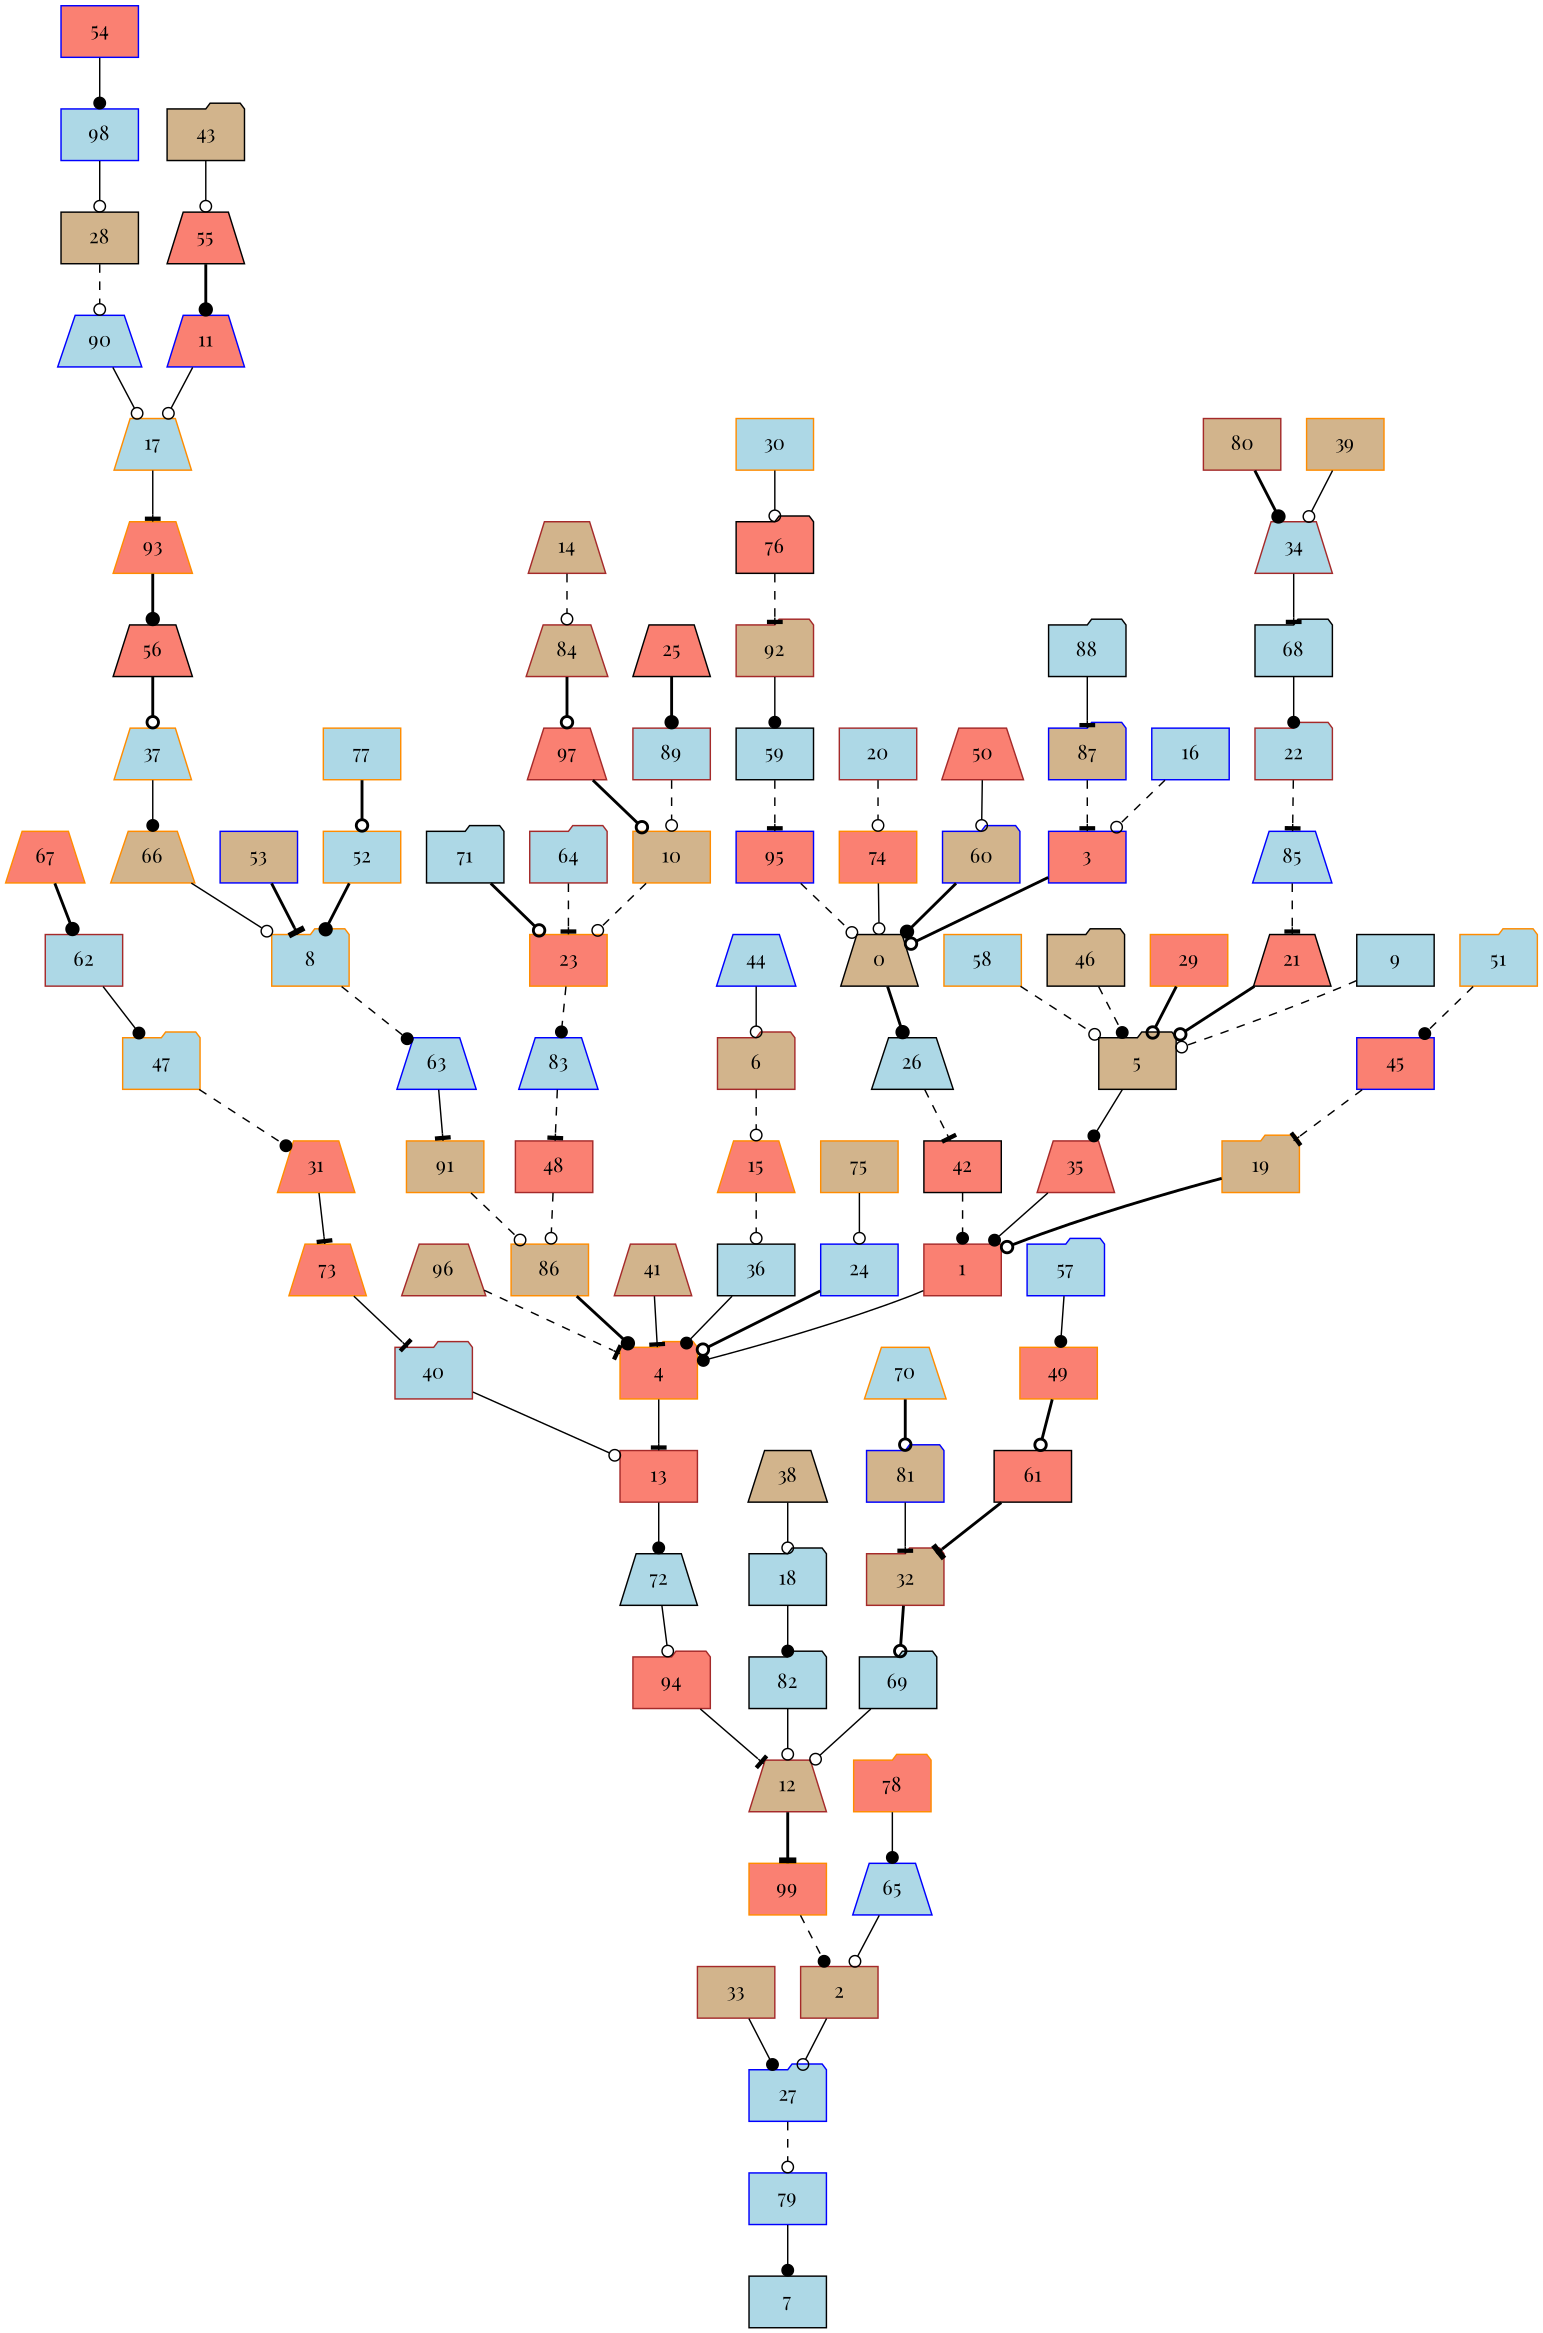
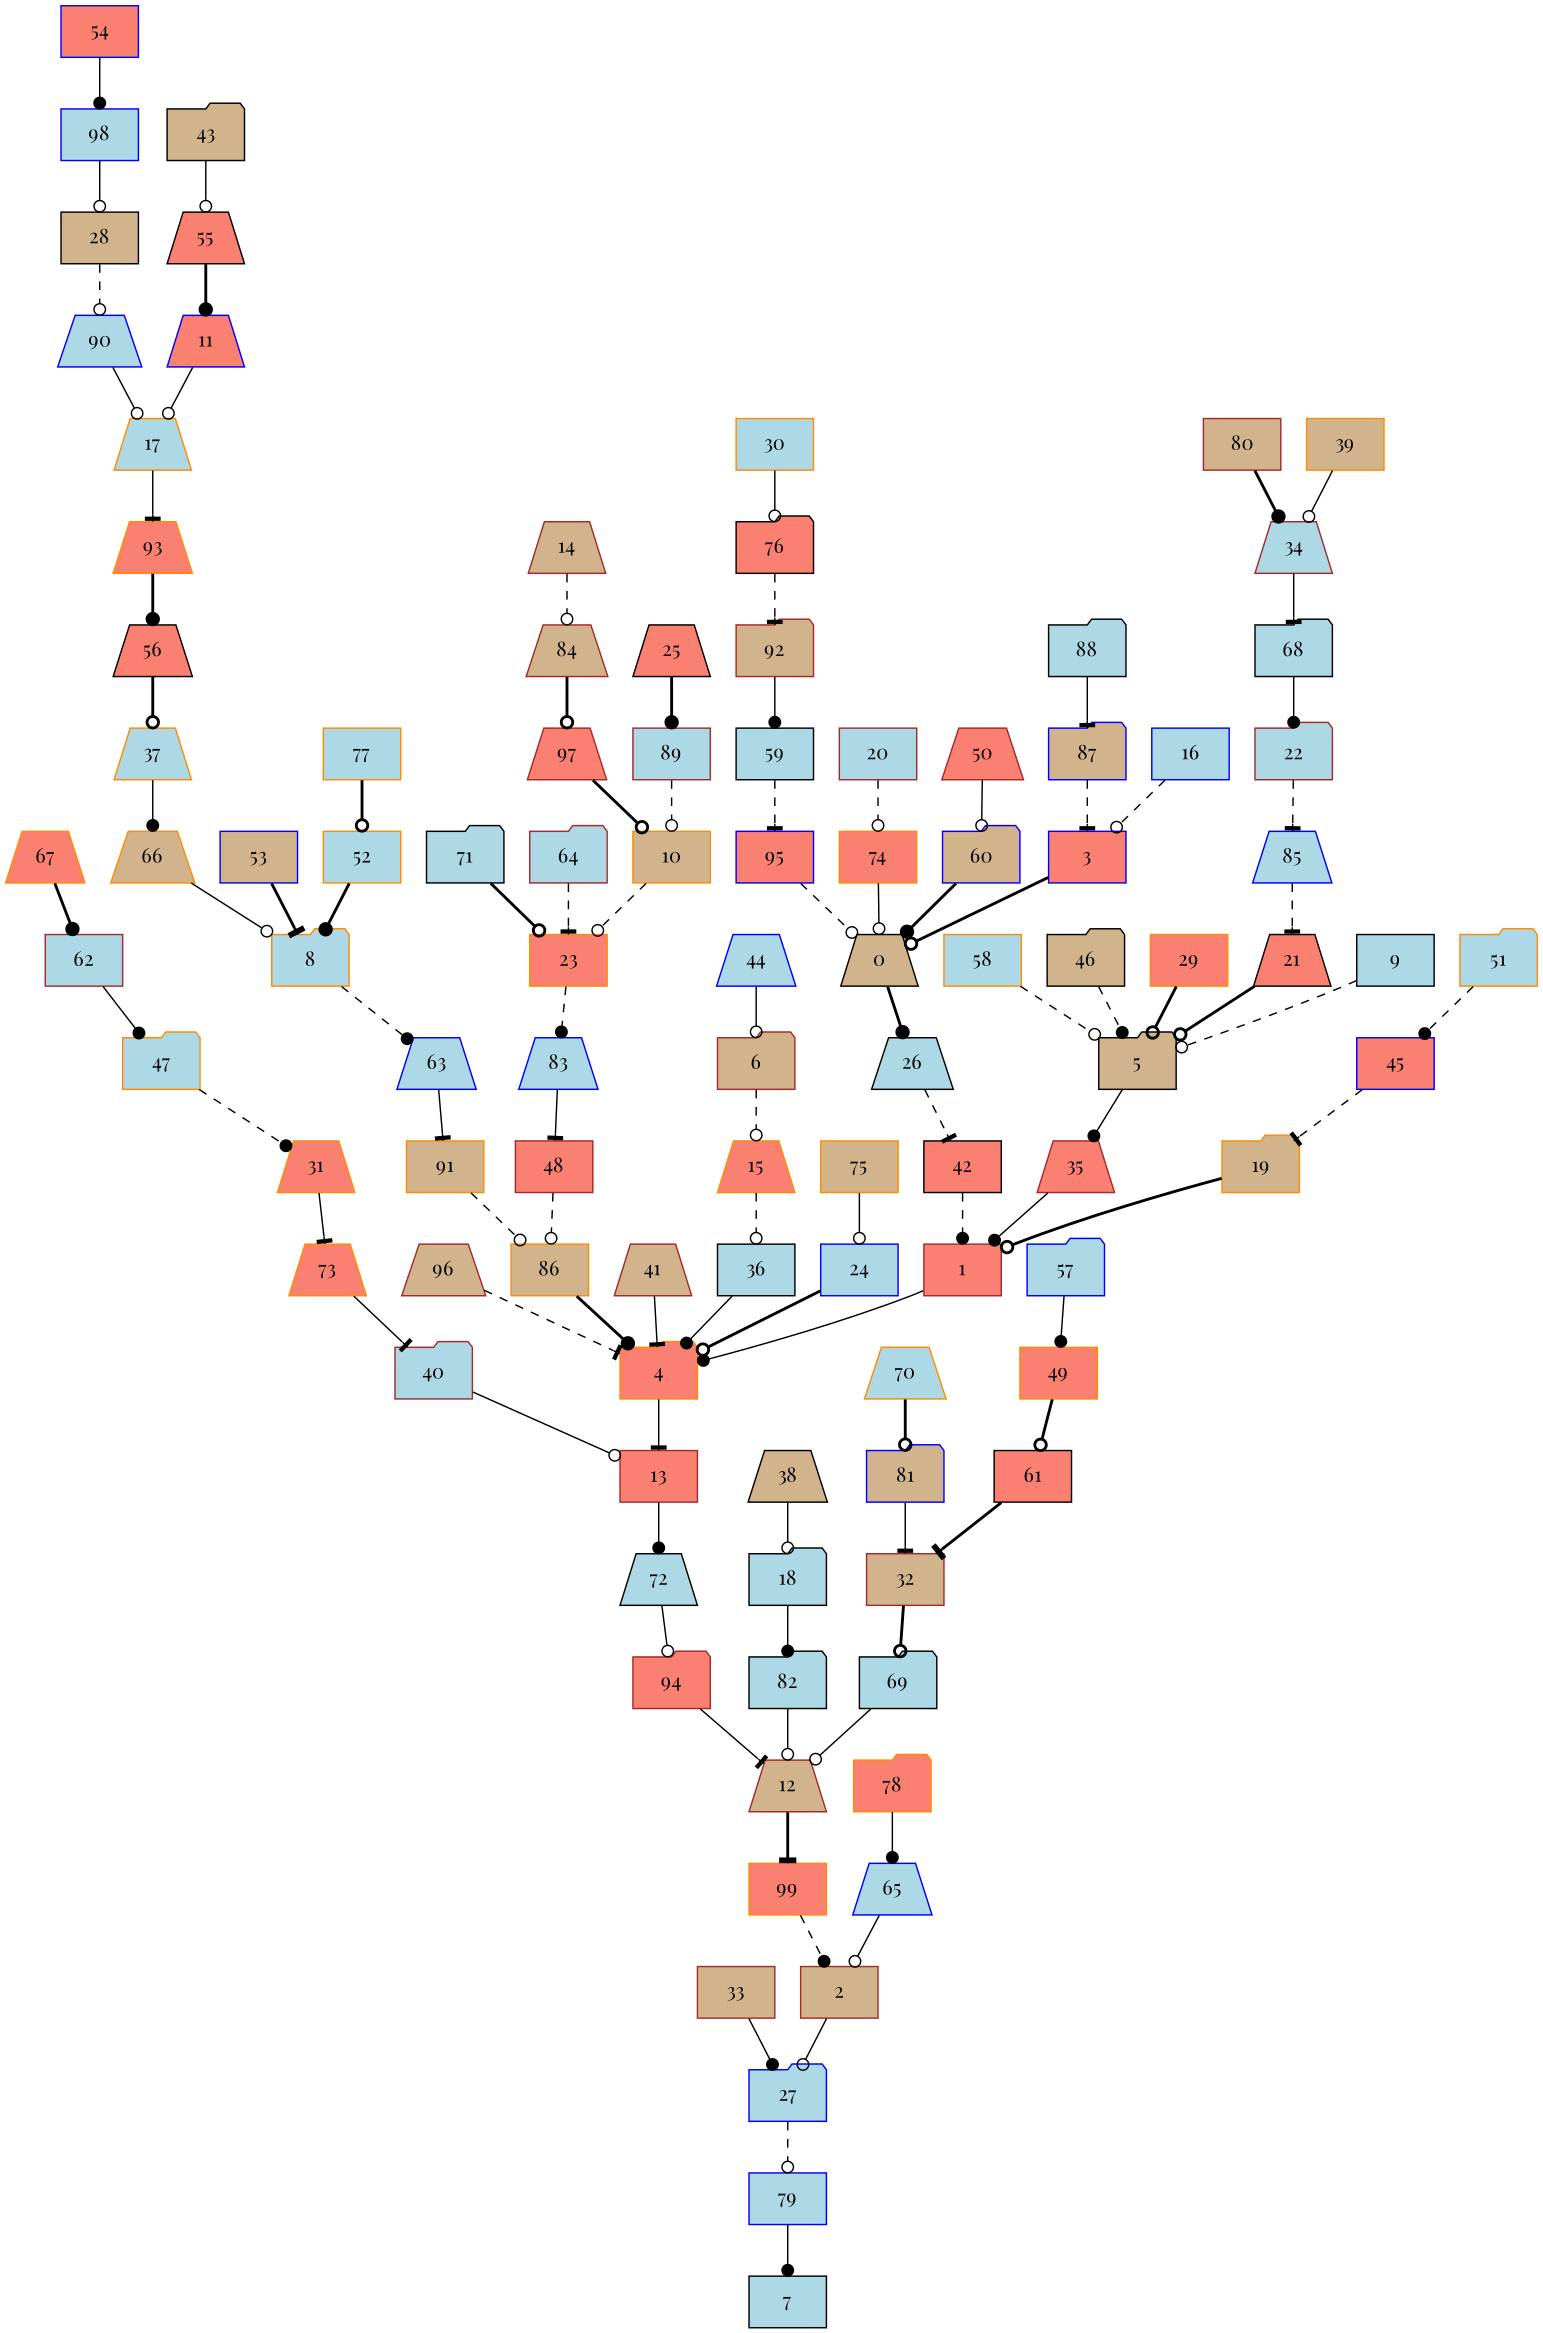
(556, 1112) -> (556, 1112)
(905, 1580) -> (905, 1580)
